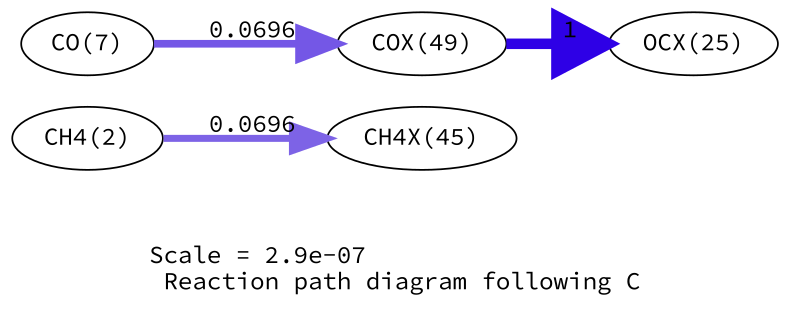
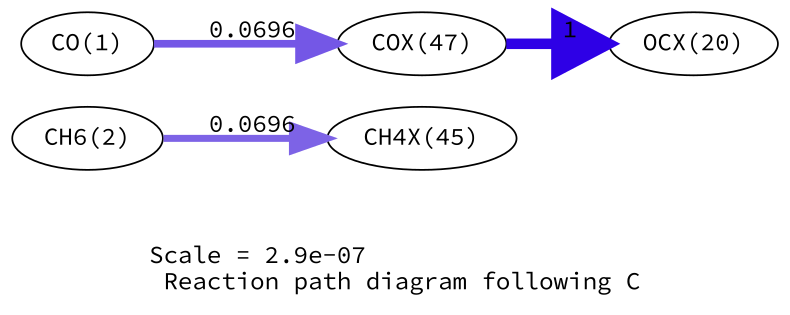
(88, 44) -> (88, 44)
(422, 44) -> (422, 44)
(694, 44) -> (694, 44)
(88, 138) -> (88, 138)
